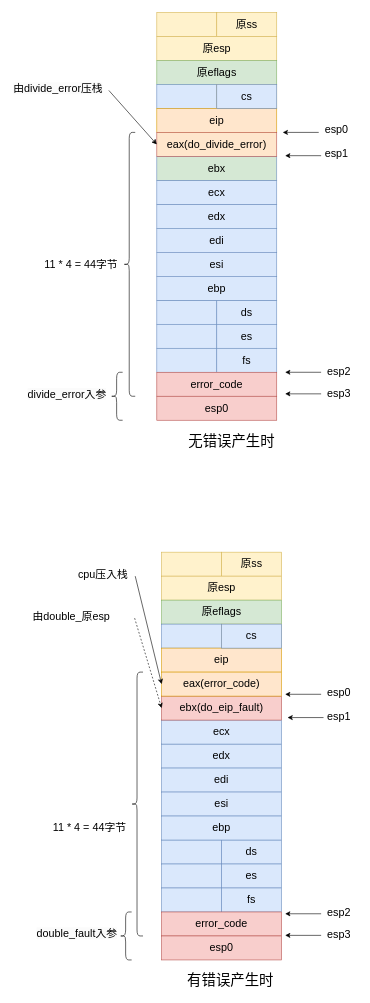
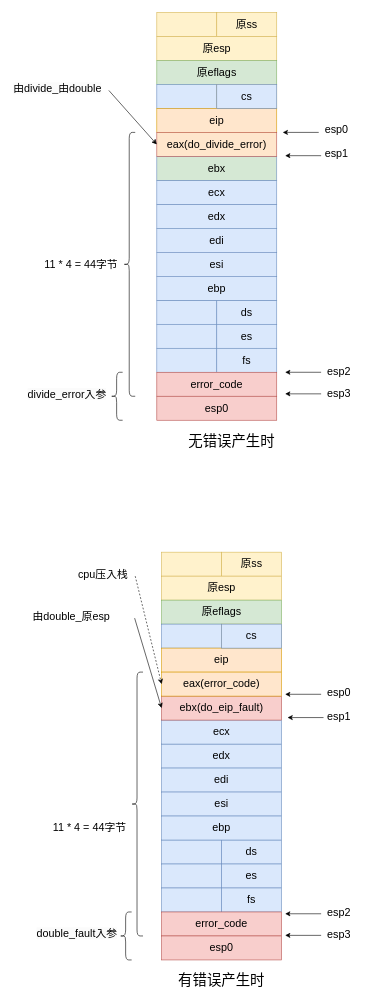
(63, 89) -> (59, 89)
(148, 628) -> (148, 628)
(148, 661) -> (148, 661)
(231, 981) -> (222, 981)
